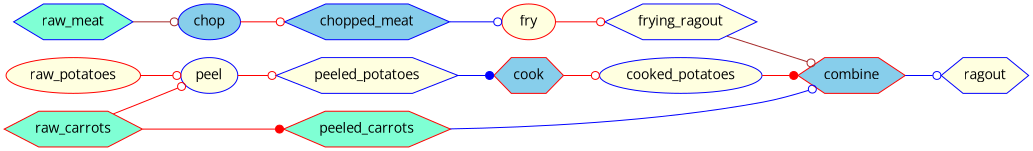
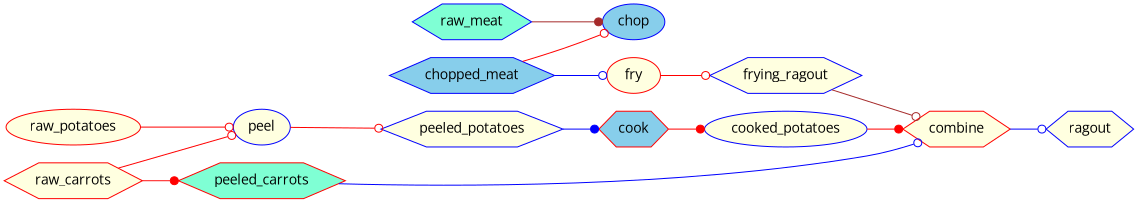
(152, 22) -> (563, 22)
(258, 22) -> (562, 49)
(577, 75) -> (682, 129)
(852, 75) -> (957, 129)
(73, 129) -> (73, 181)
